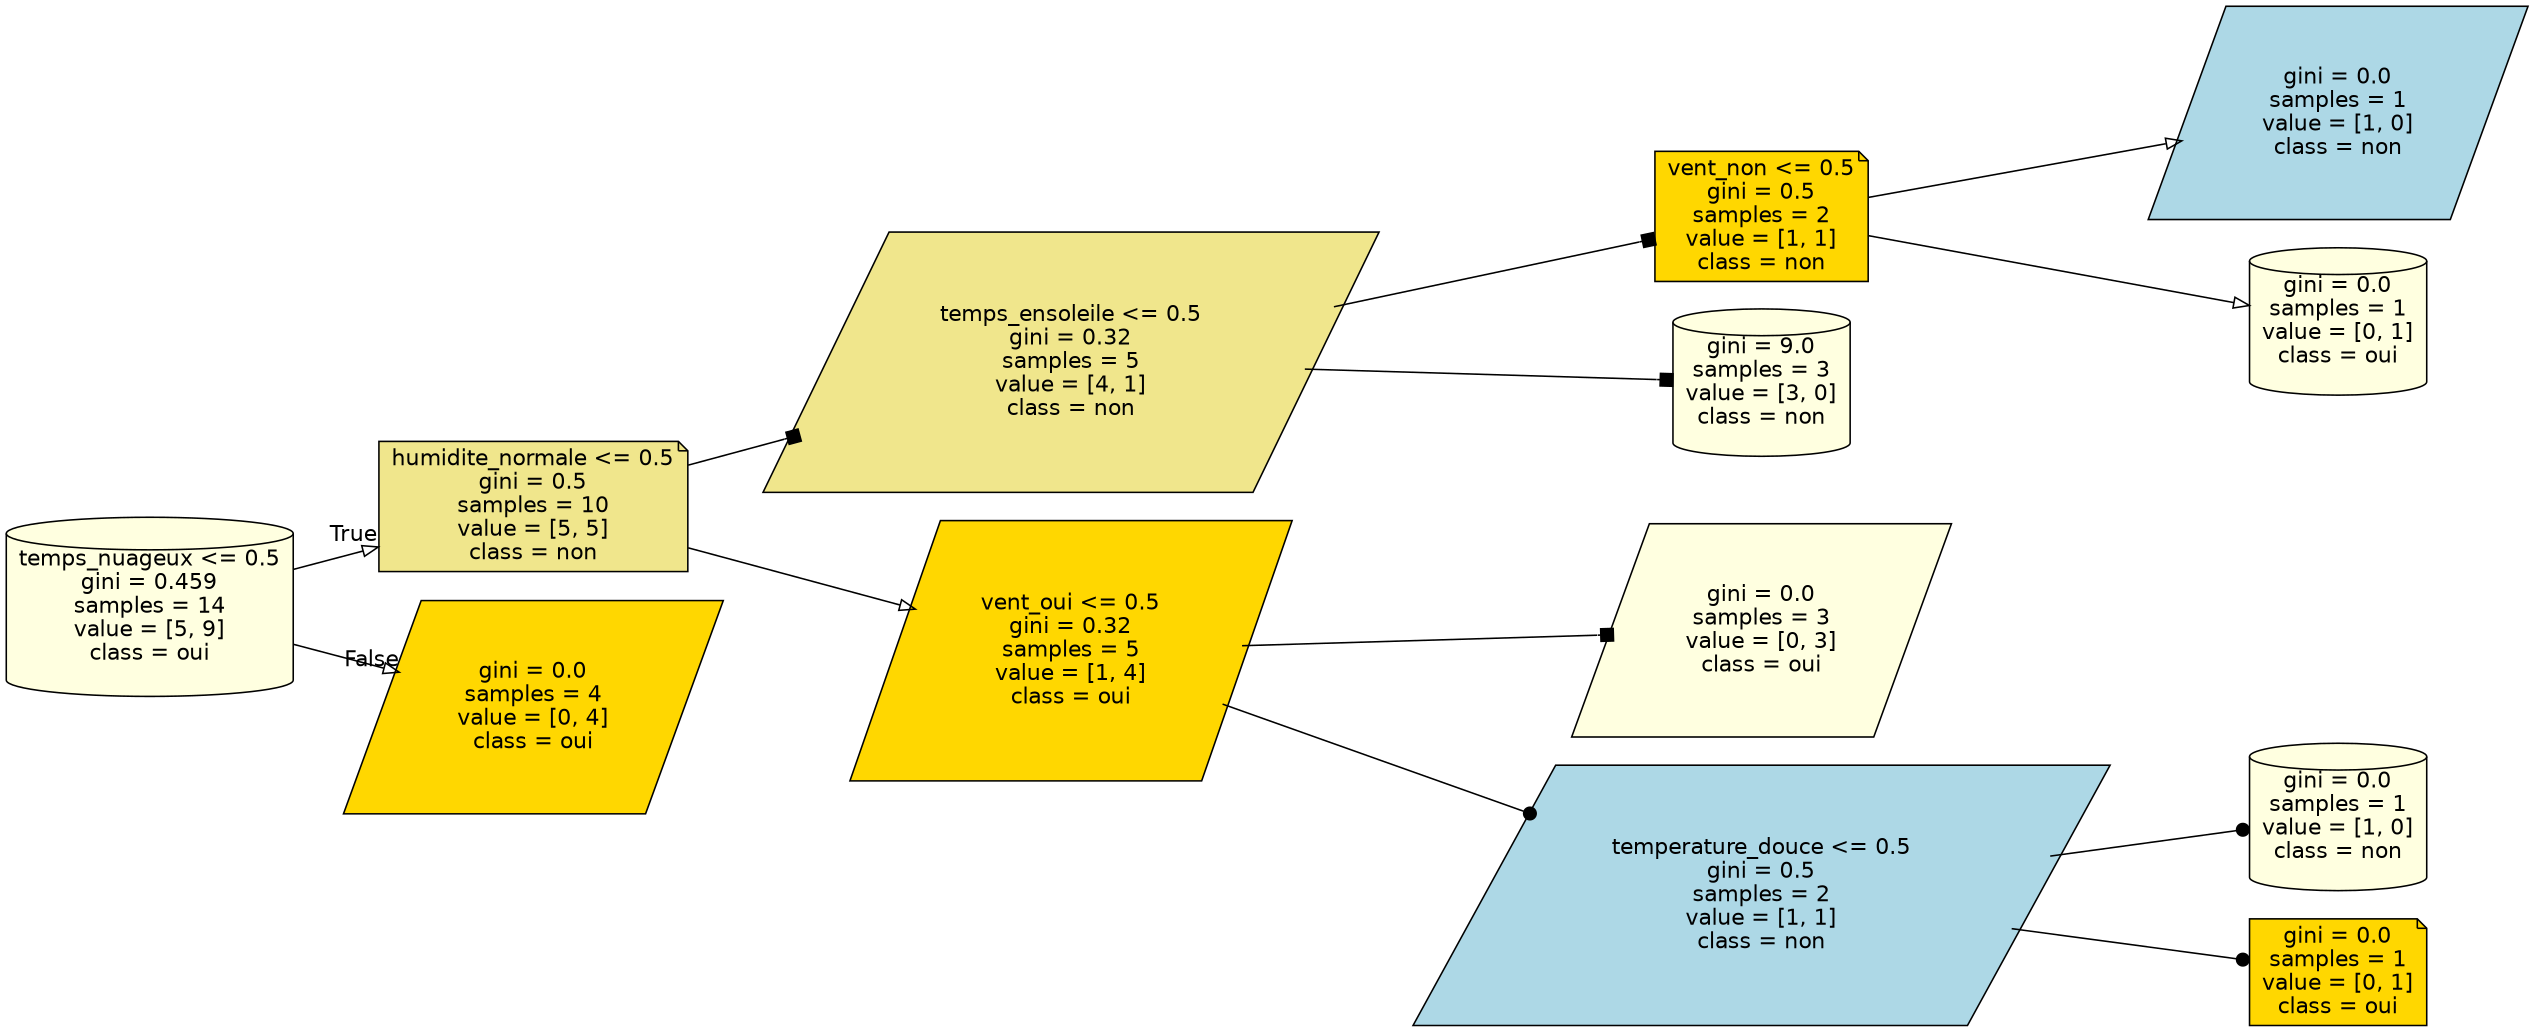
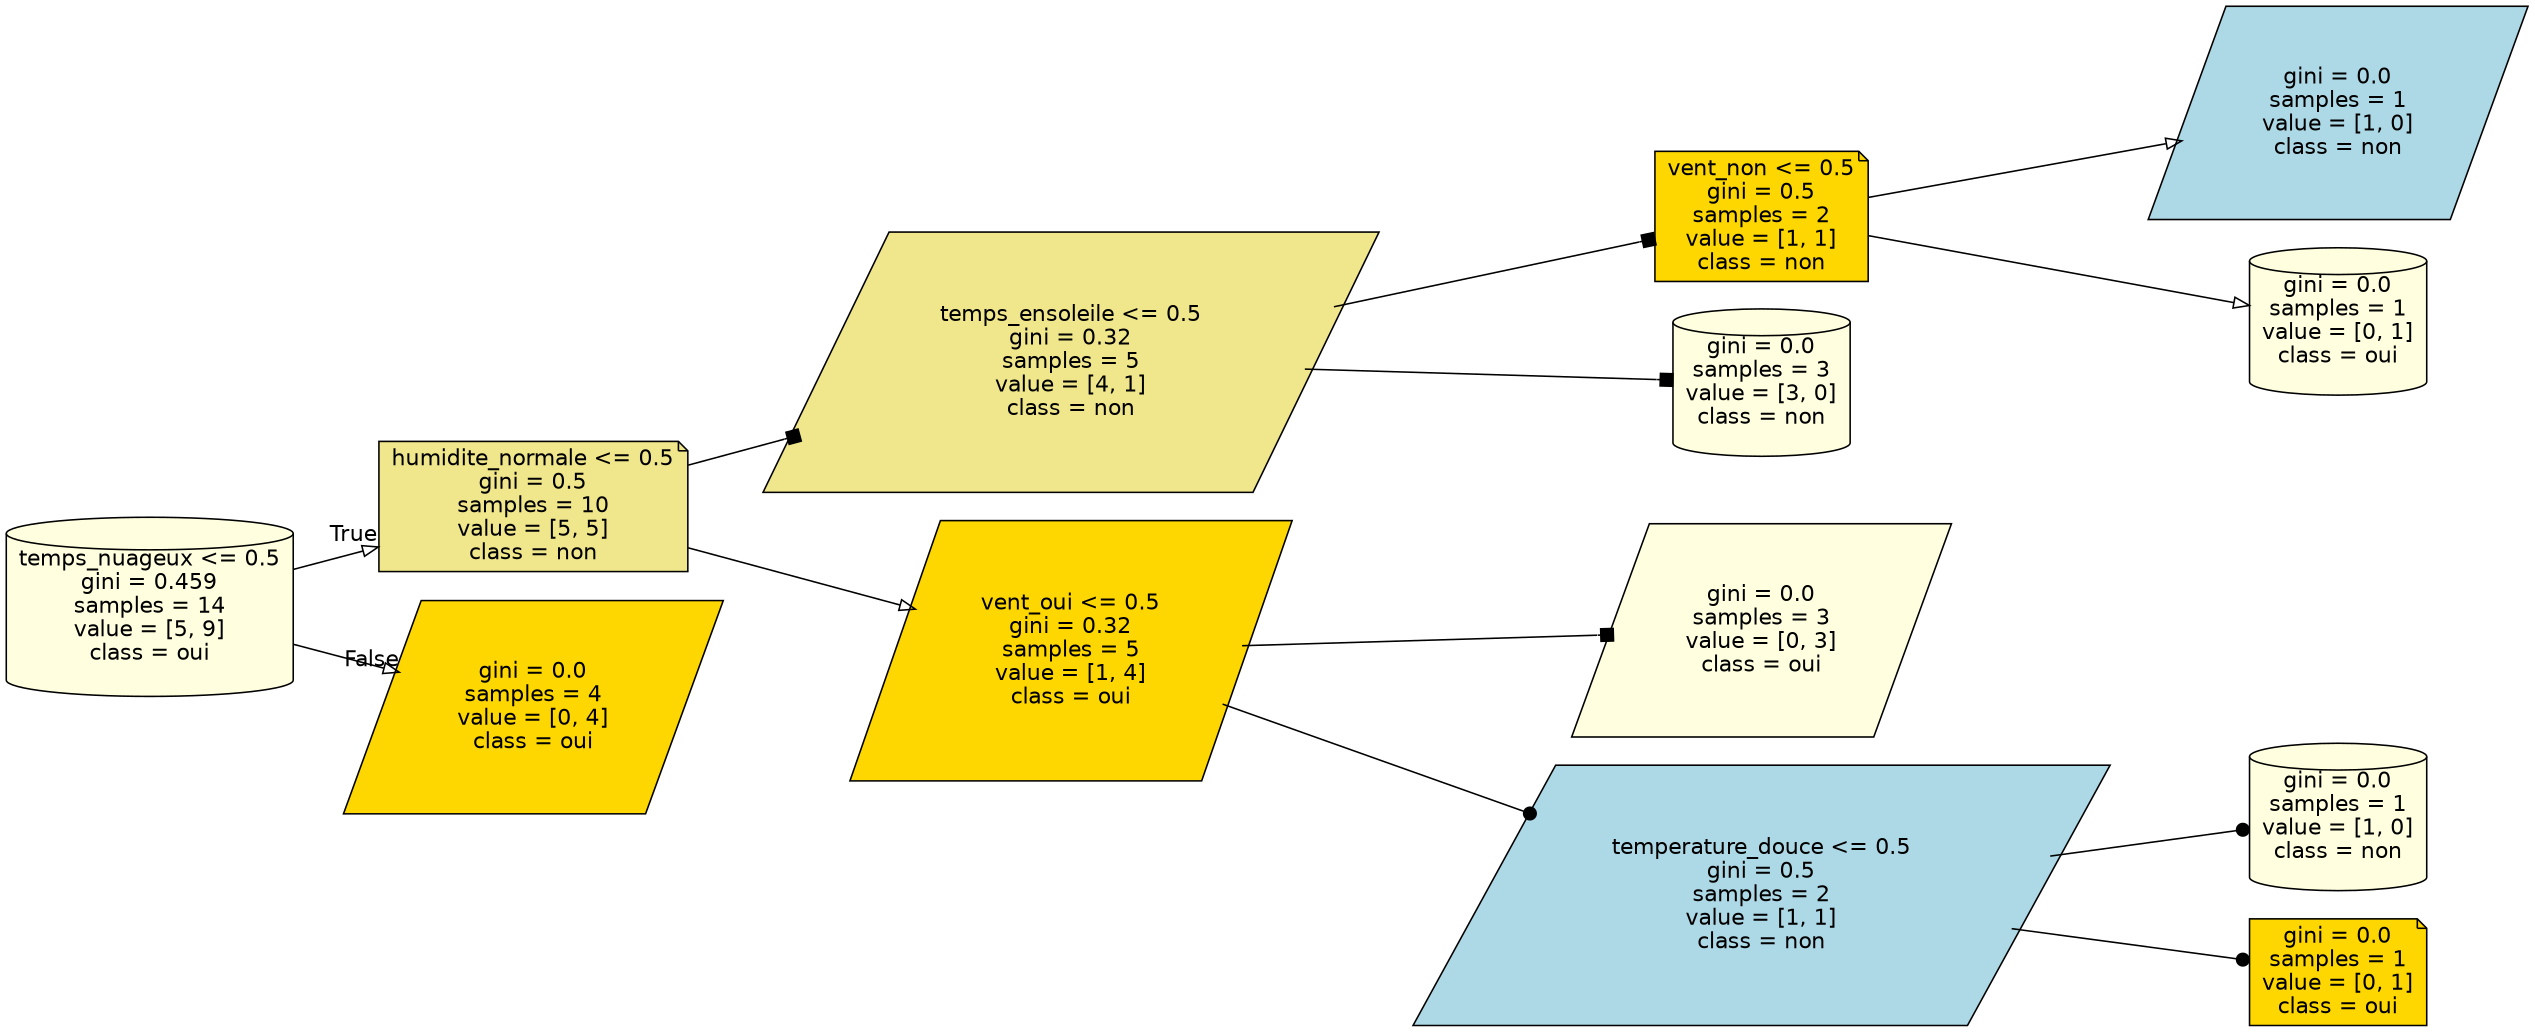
(1762, 383) -> (1762, 383)
